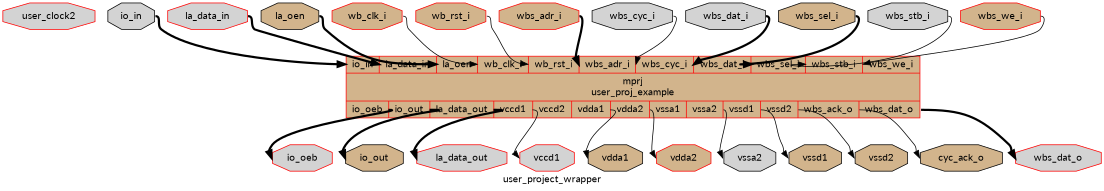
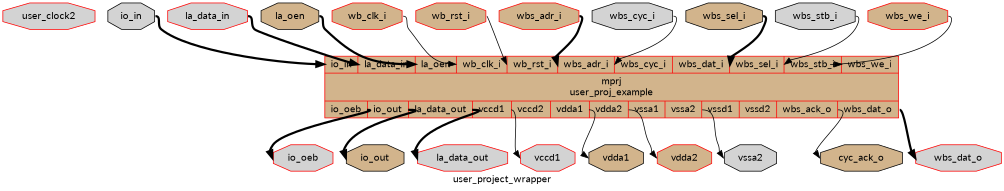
(726, 16) -> none
(815, 158) -> none
(881, 158) -> none
